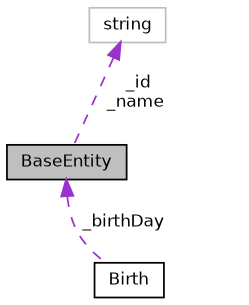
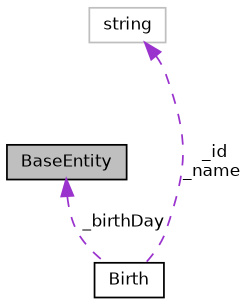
(94, 101) -> (182, 162)
